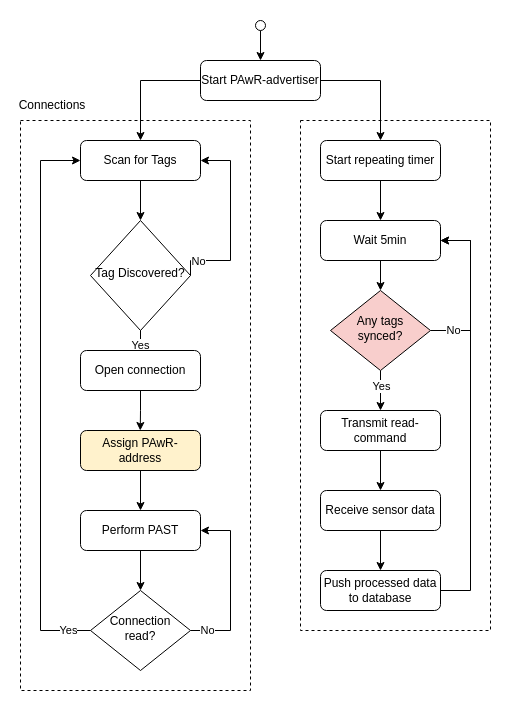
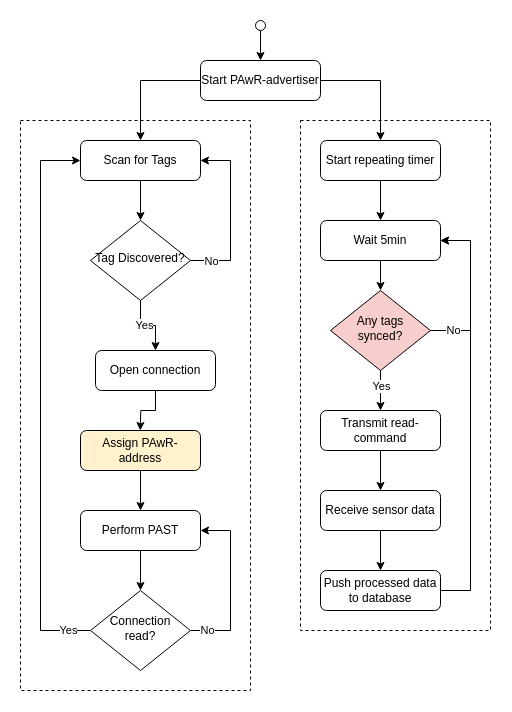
(53, 106) -> none
(141, 276) -> (141, 261)
(141, 371) -> (156, 371)
